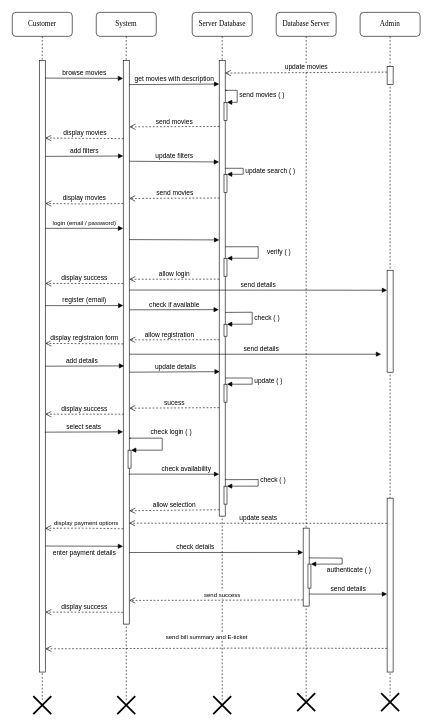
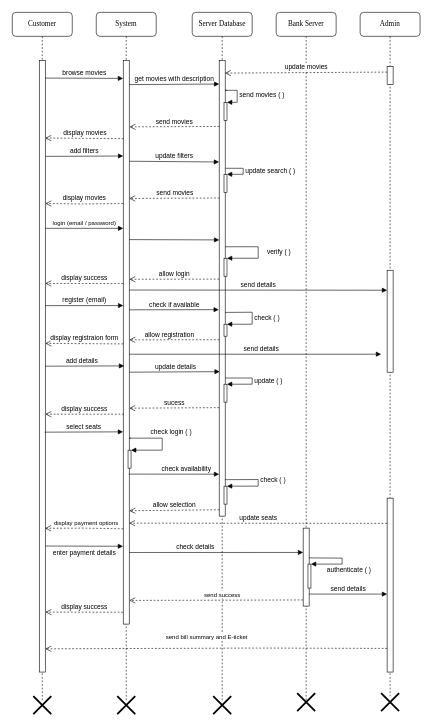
(306, 24) -> (306, 24)
